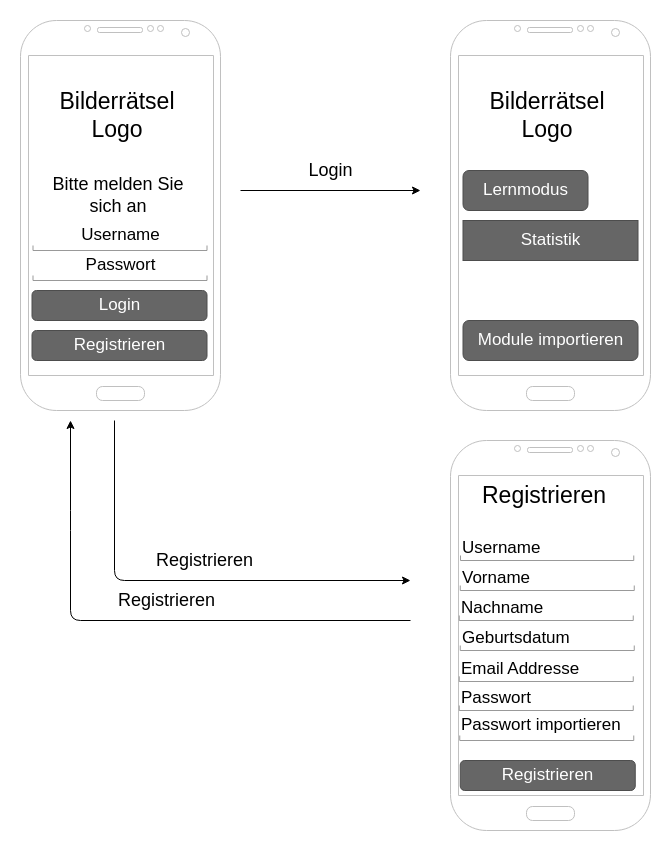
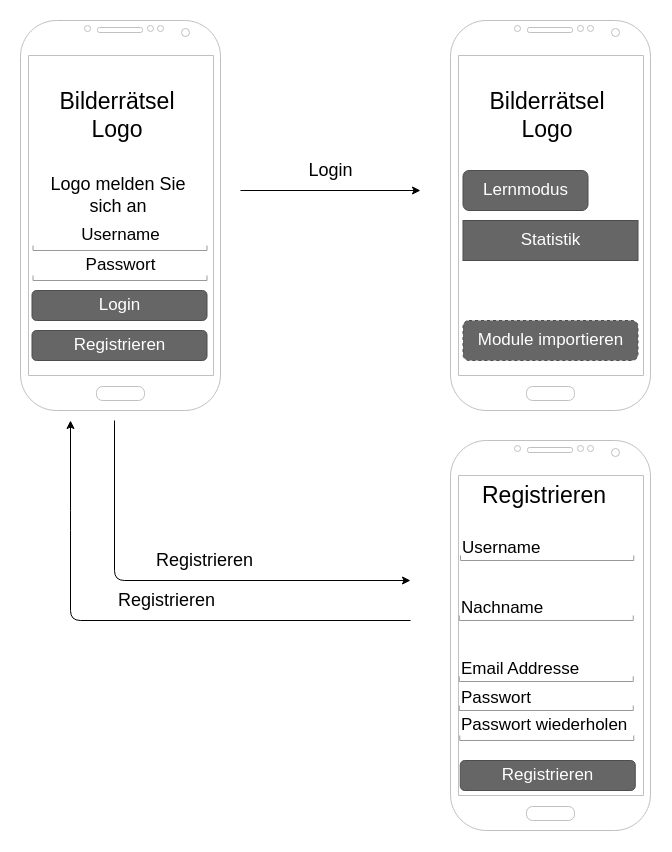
(119, 196) -> (119, 196)
(551, 341) -> (551, 341)
(547, 576) -> none
(547, 636) -> none
(550, 726) -> (550, 726)
